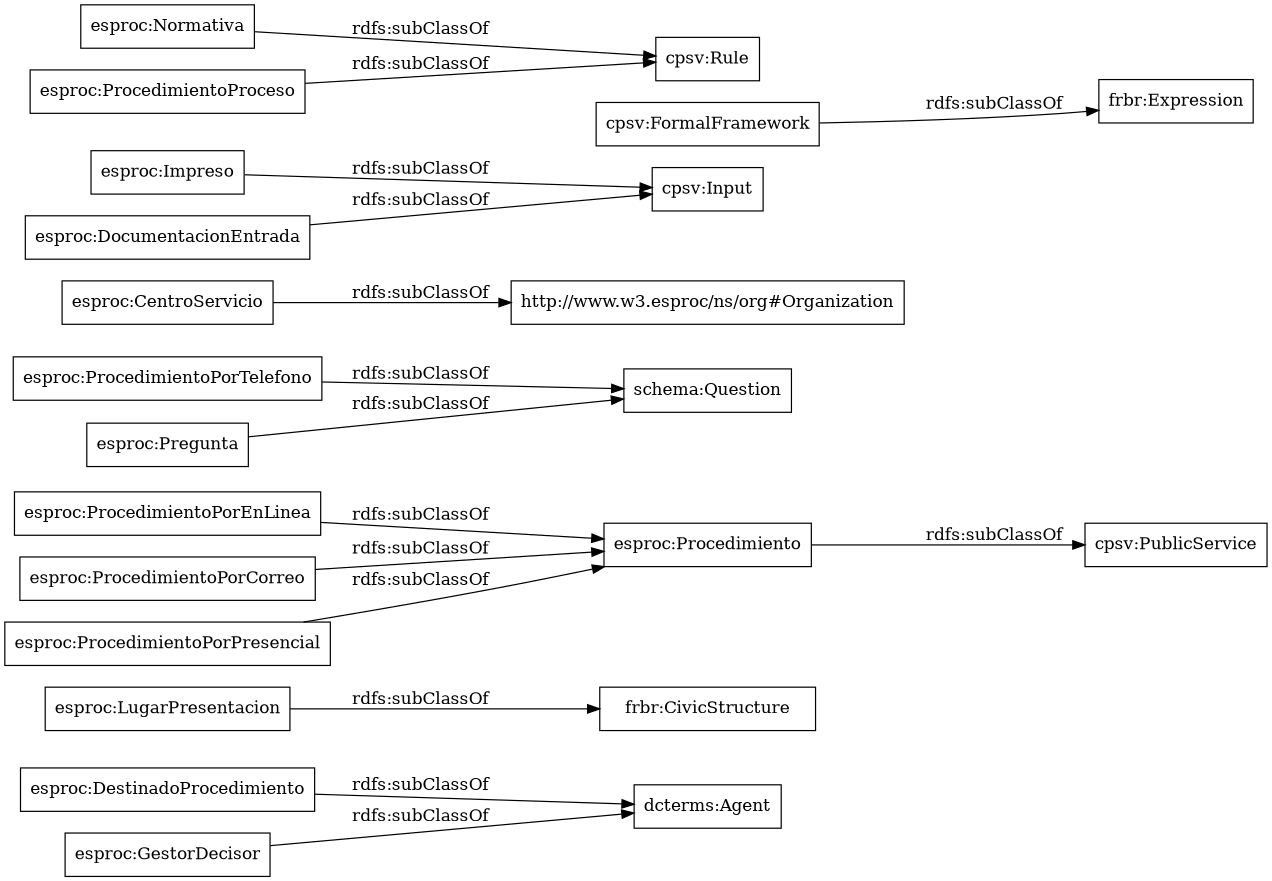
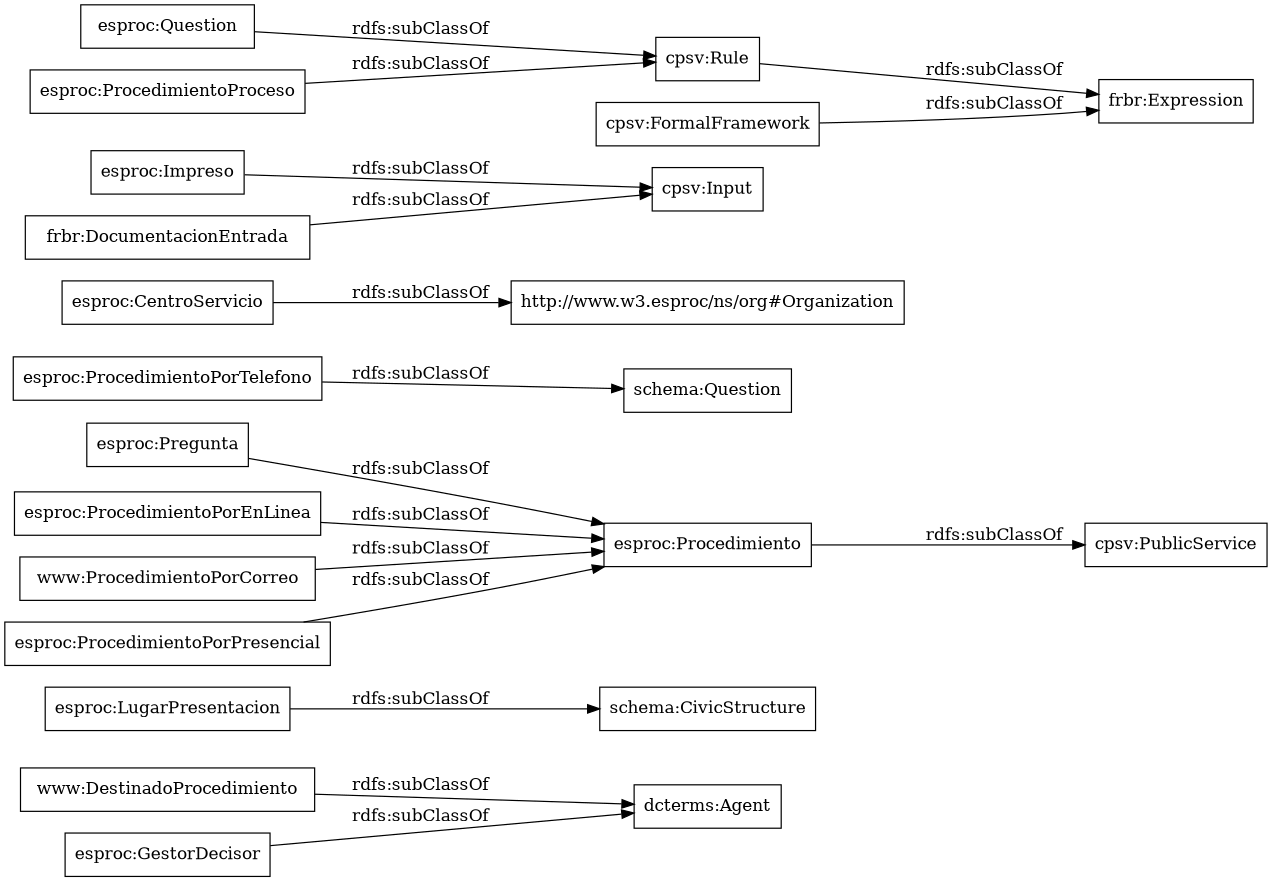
(168, 27) -> (168, 27)
none -> (923, 78)
(168, 237) -> (168, 237)
(430, 419) -> (420, 489)
(168, 579) -> (168, 579)
(708, 709) -> (708, 709)
(168, 790) -> (168, 790)
